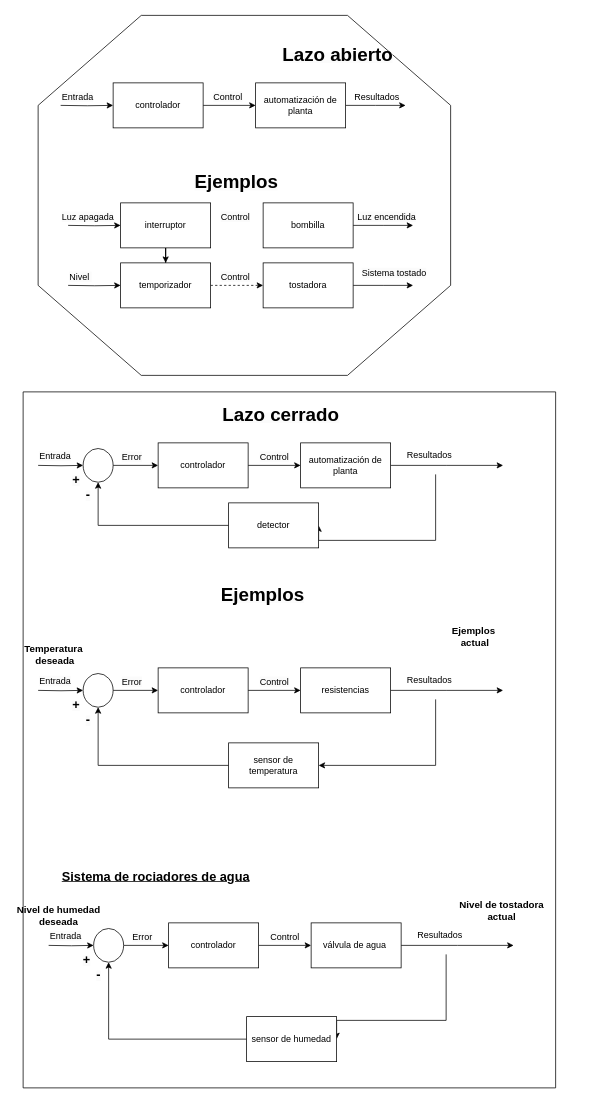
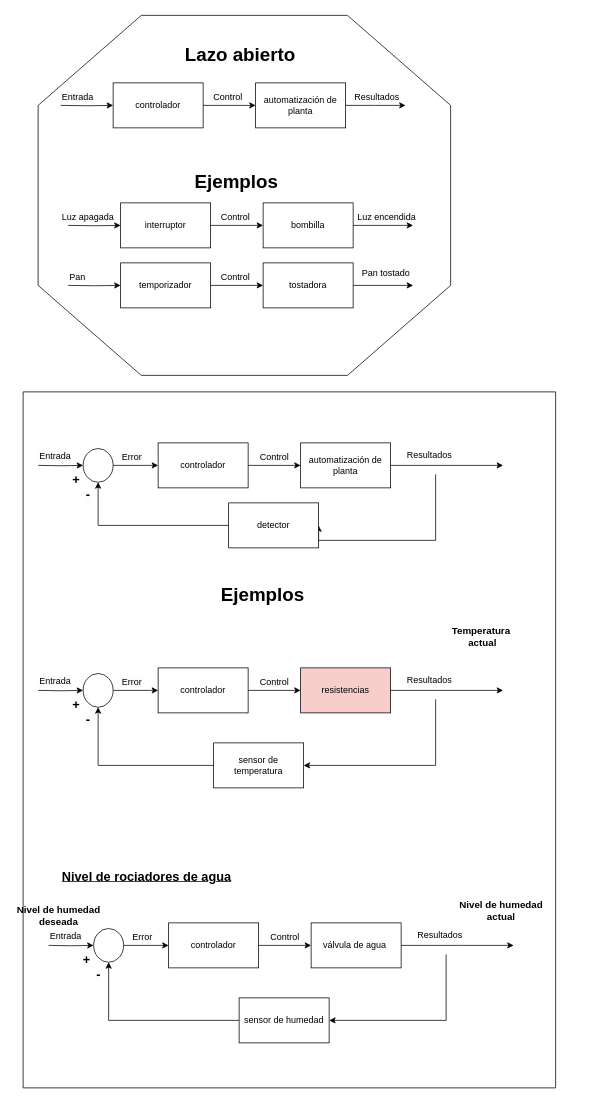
(345, 53) -> (247, 53)
(165, 258) -> (234, 225)
(397, 274) -> (388, 274)
(80, 277) -> (77, 277)
(234, 285) -> (234, 285)
(285, 413) -> none
(471, 636) -> (480, 636)
(87, 653) -> none
(345, 690) -> (345, 690)
(273, 765) -> (258, 765)
(128, 875) -> (122, 875)
(500, 910) -> (495, 910)
(291, 1039) -> (284, 1020)
